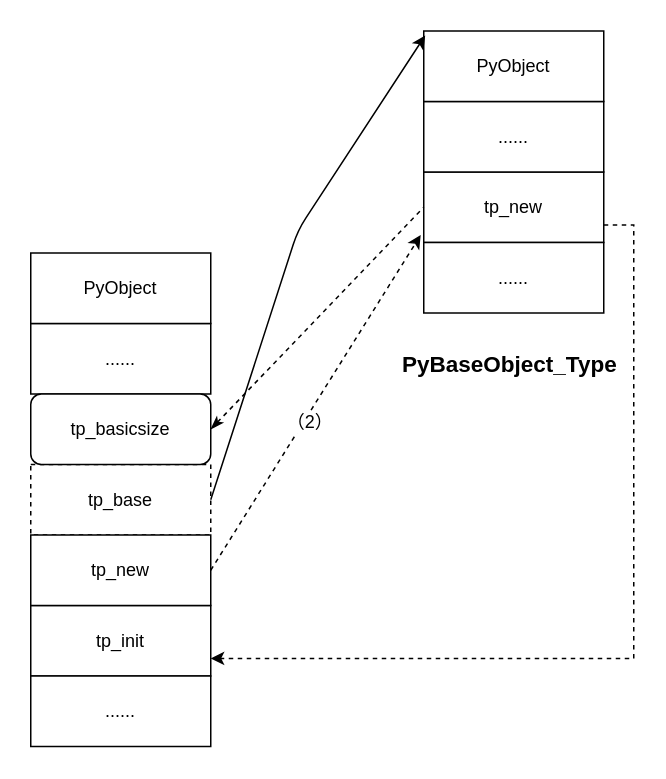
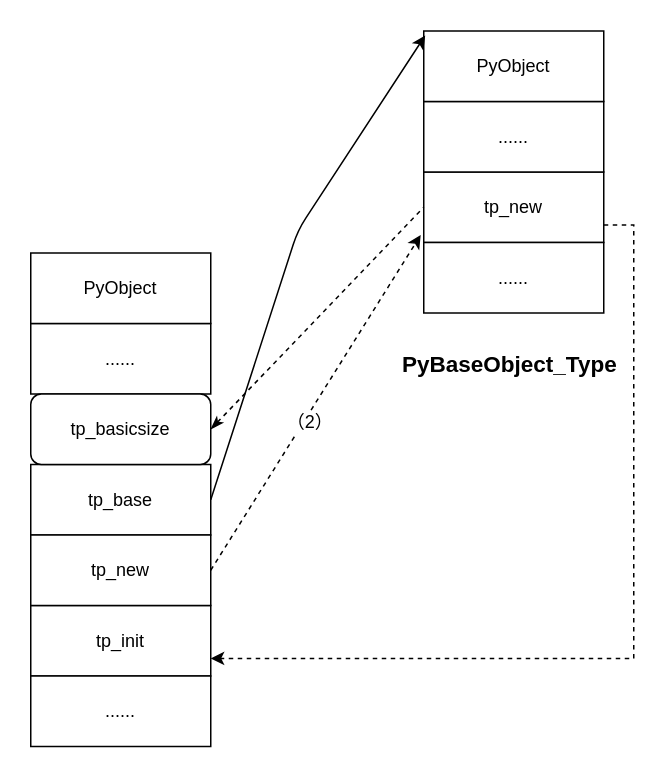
(121, 500) -> (121, 500)
